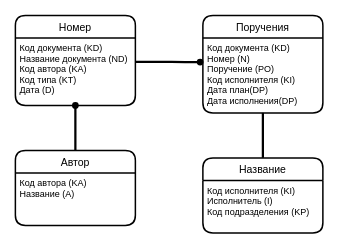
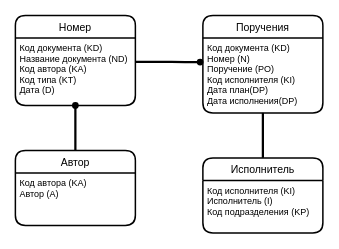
(263, 170) -> (263, 170)
(55, 183) -> (55, 183)
